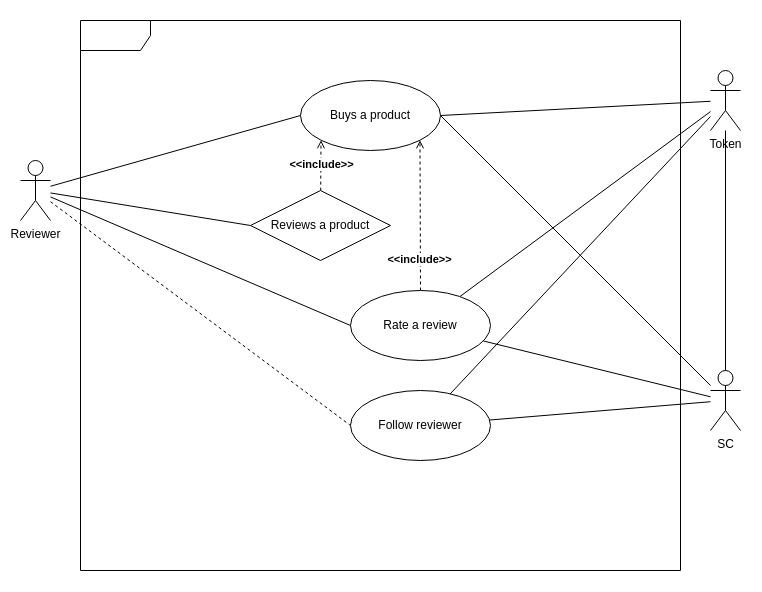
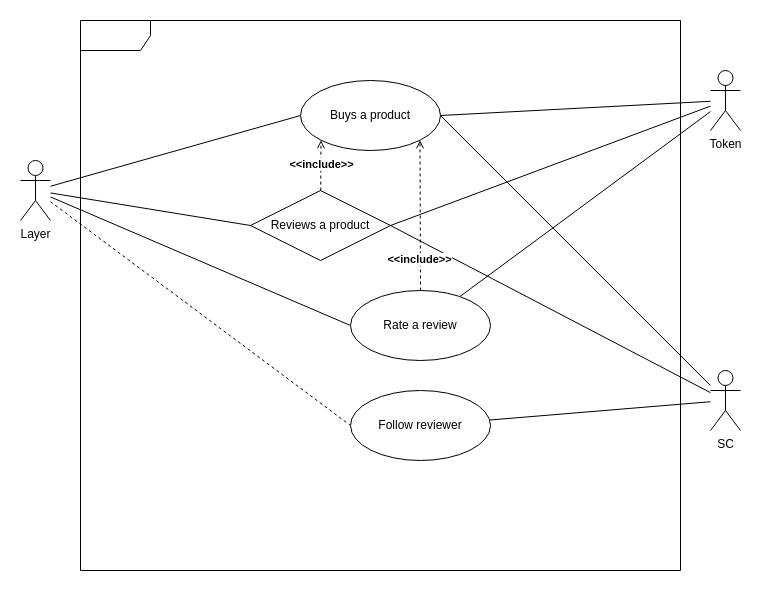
(36, 235) -> (36, 235)
(726, 251) -> (552, 165)
(579, 257) -> none
(597, 369) -> (551, 309)
